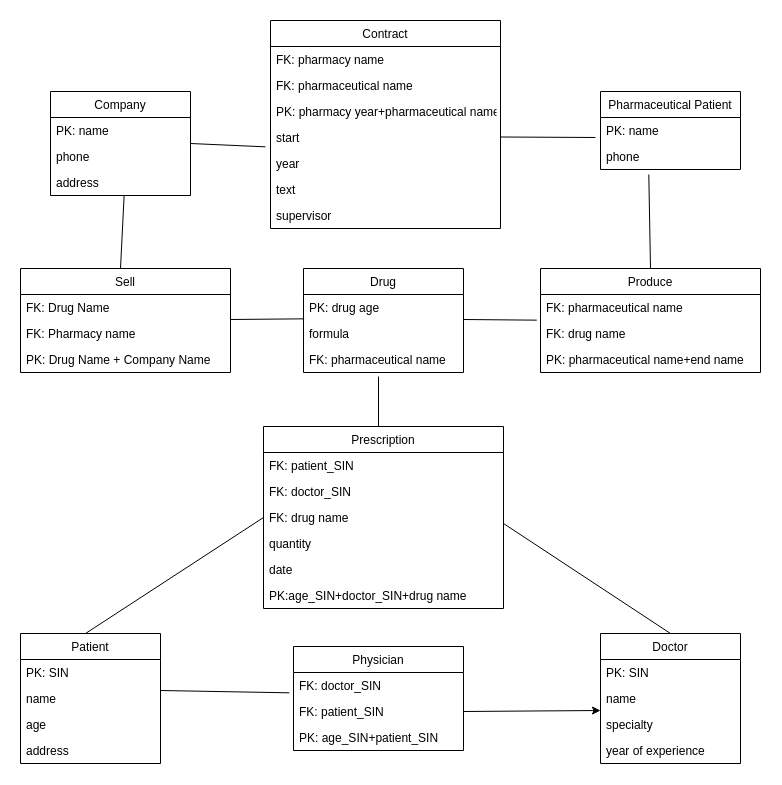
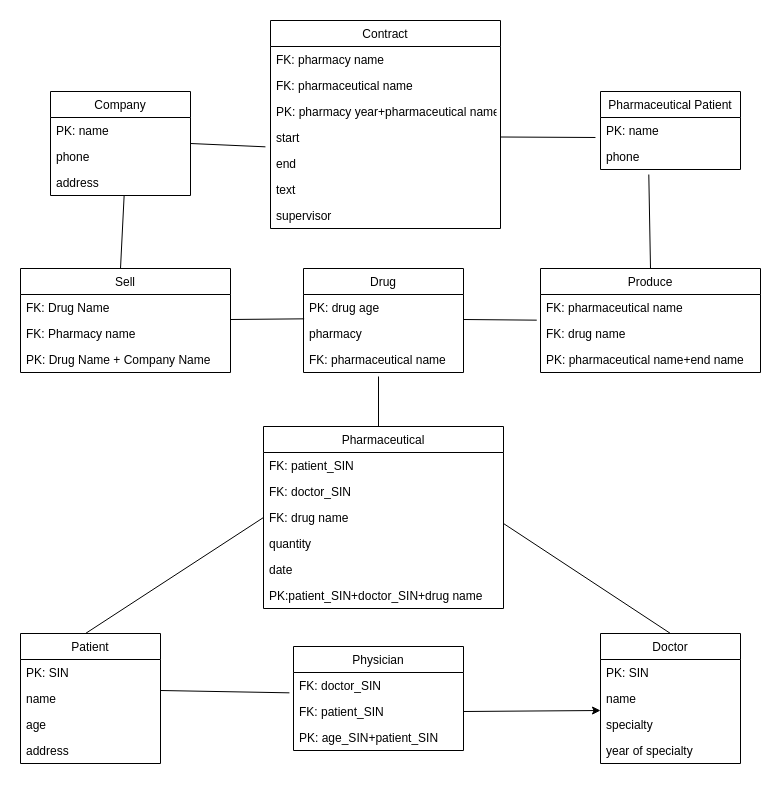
(289, 164) -> (286, 164)
(331, 334) -> (336, 334)
(383, 440) -> (383, 440)
(370, 596) -> (382, 596)
(662, 751) -> (657, 751)
